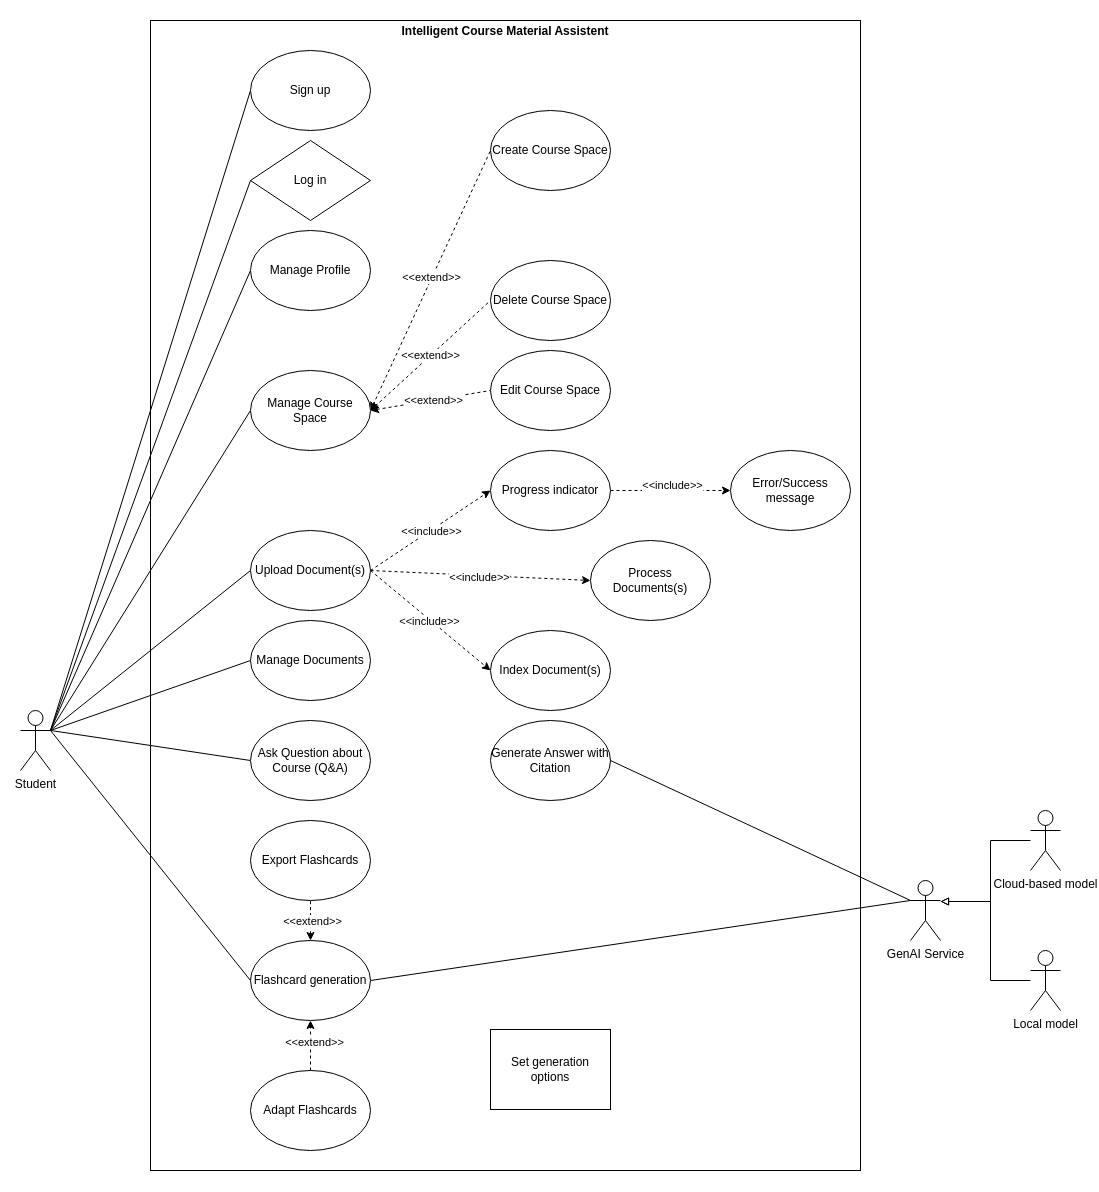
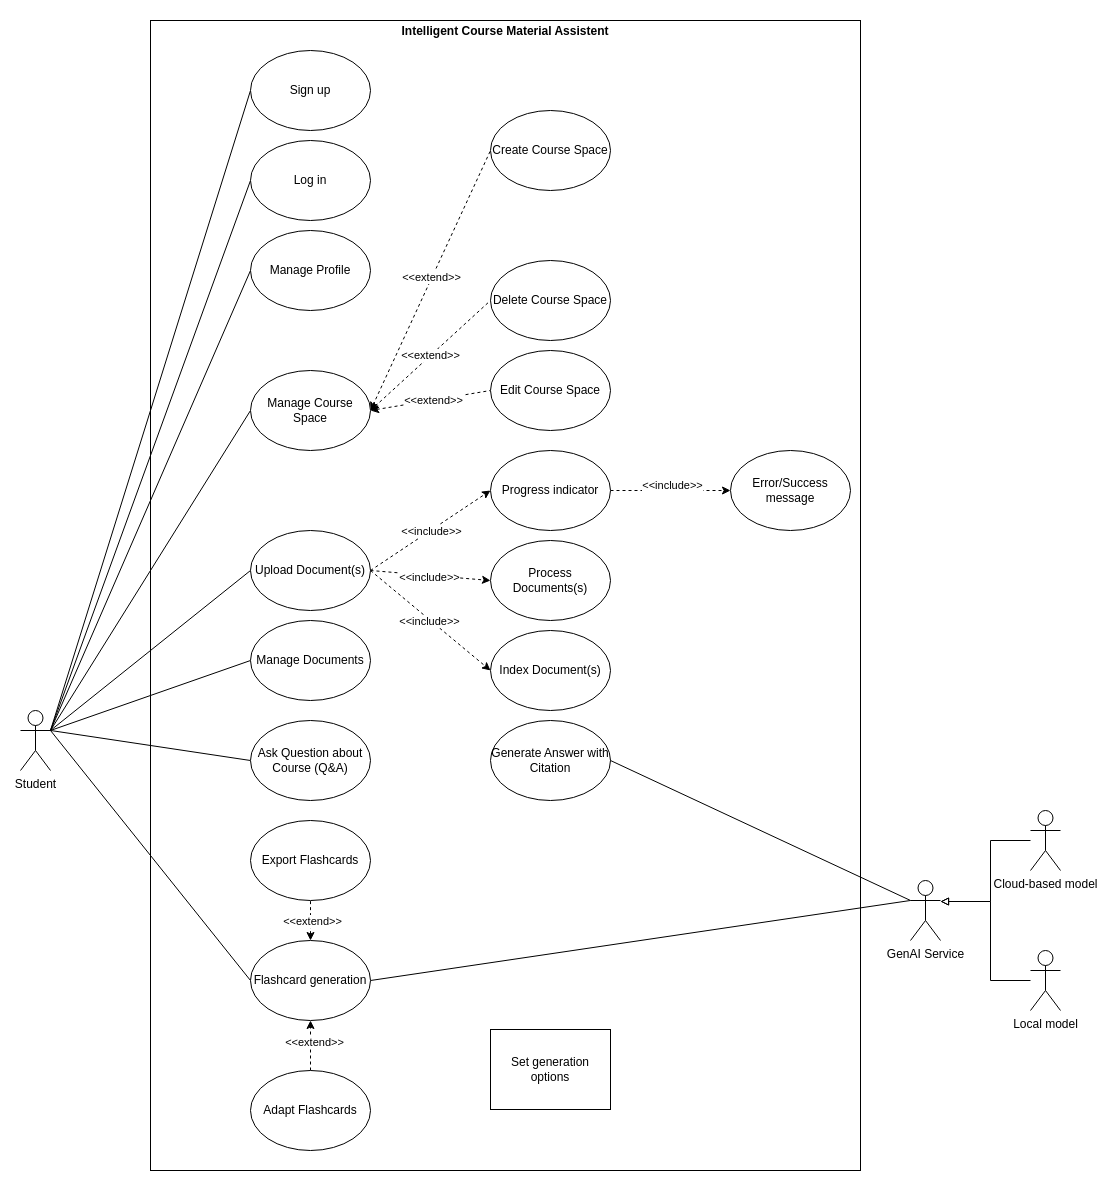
(311, 181) -> (311, 181)
(651, 581) -> (551, 581)
